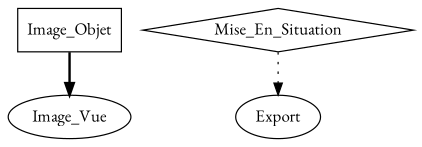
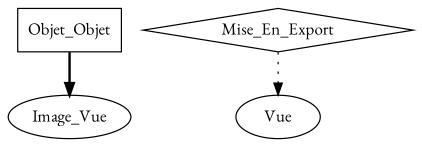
(70, 30) -> (70, 30)
(278, 30) -> (278, 30)
(278, 117) -> (278, 117)
